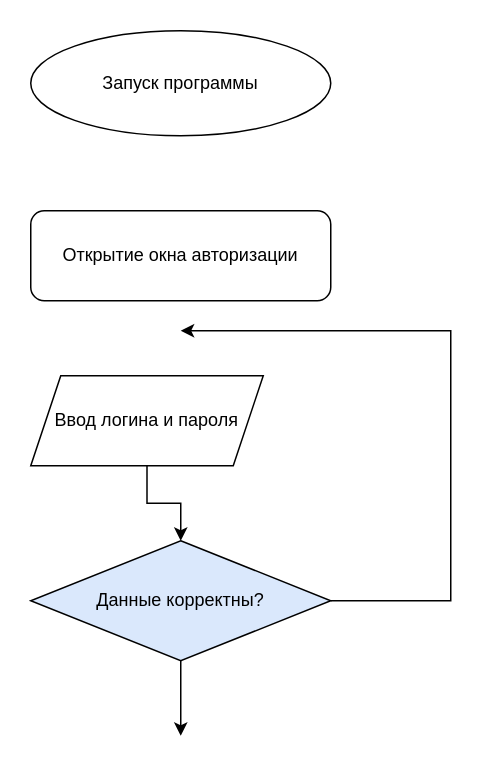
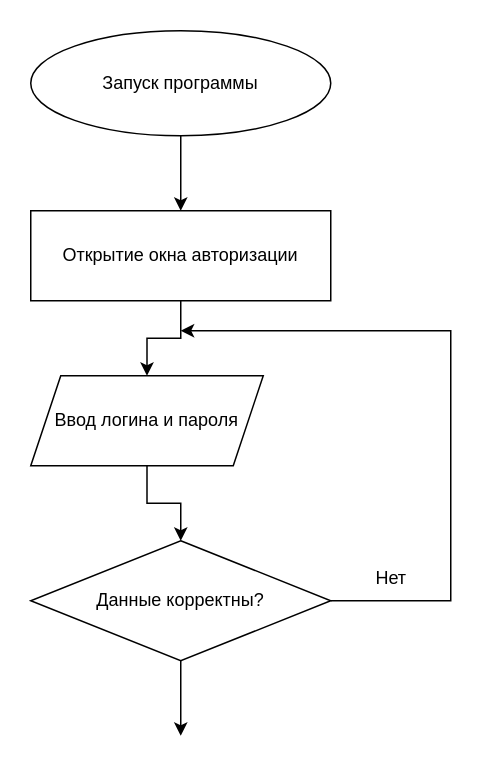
none -> (181, 168)
(181, 256) -> (181, 256)
none -> (170, 338)
none -> (391, 578)
(181, 601) -> (181, 601)
